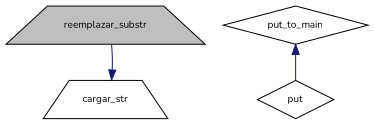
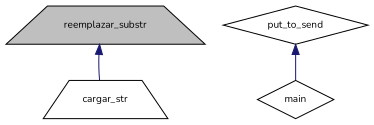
(296, 25) -> (296, 25)
(112, 57) -> (99, 67)
(296, 100) -> (296, 100)
